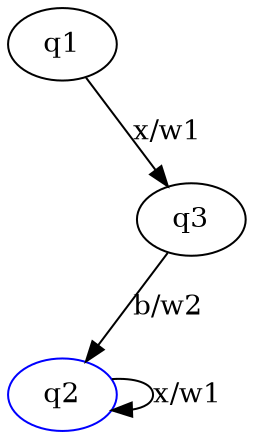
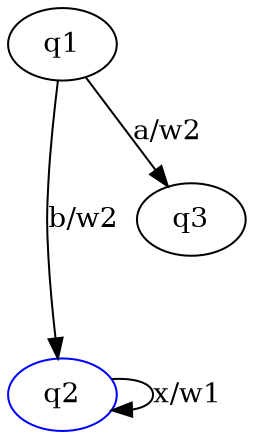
(167, 132) -> (167, 132)
(133, 299) -> (47, 209)
